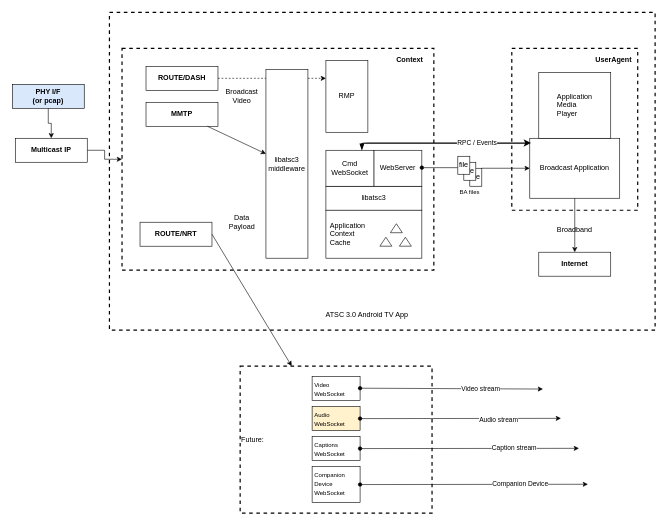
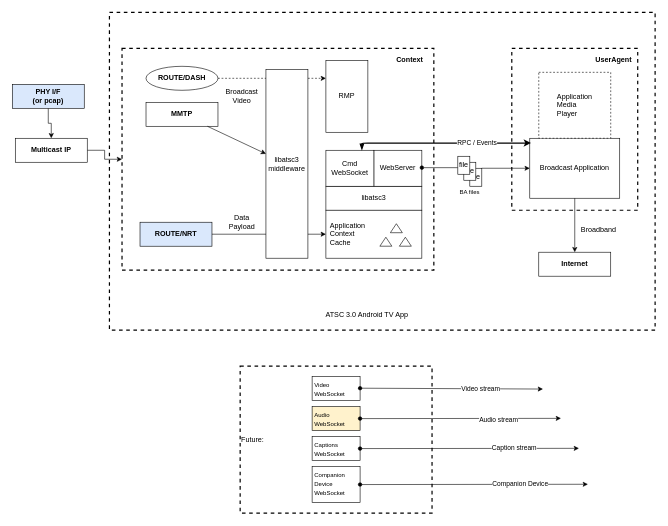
(182, 78) -> (182, 78)
(575, 105) -> (575, 105)
(575, 230) -> (599, 230)
(176, 234) -> (176, 234)
(251, 299) -> (213, 234)
